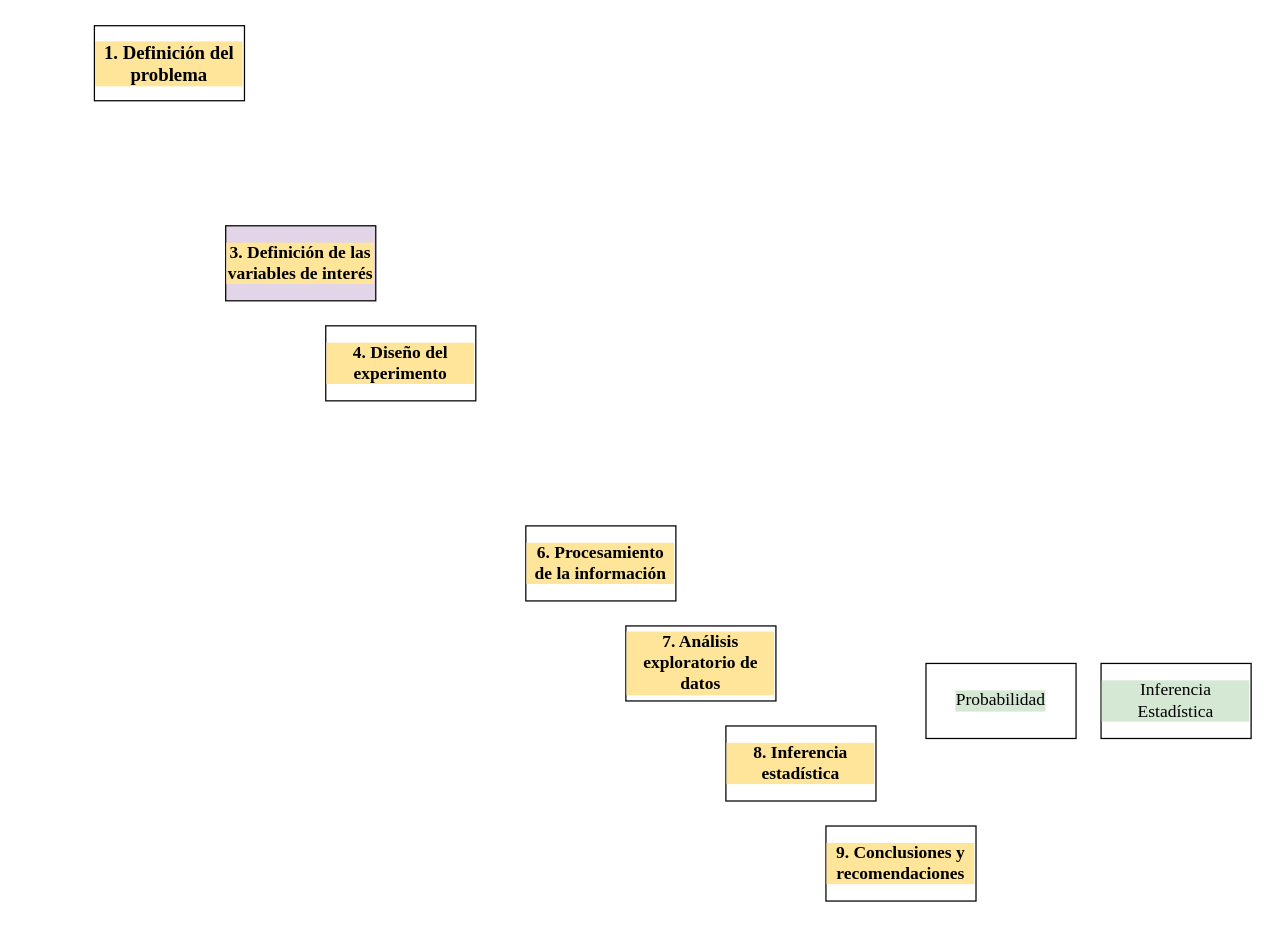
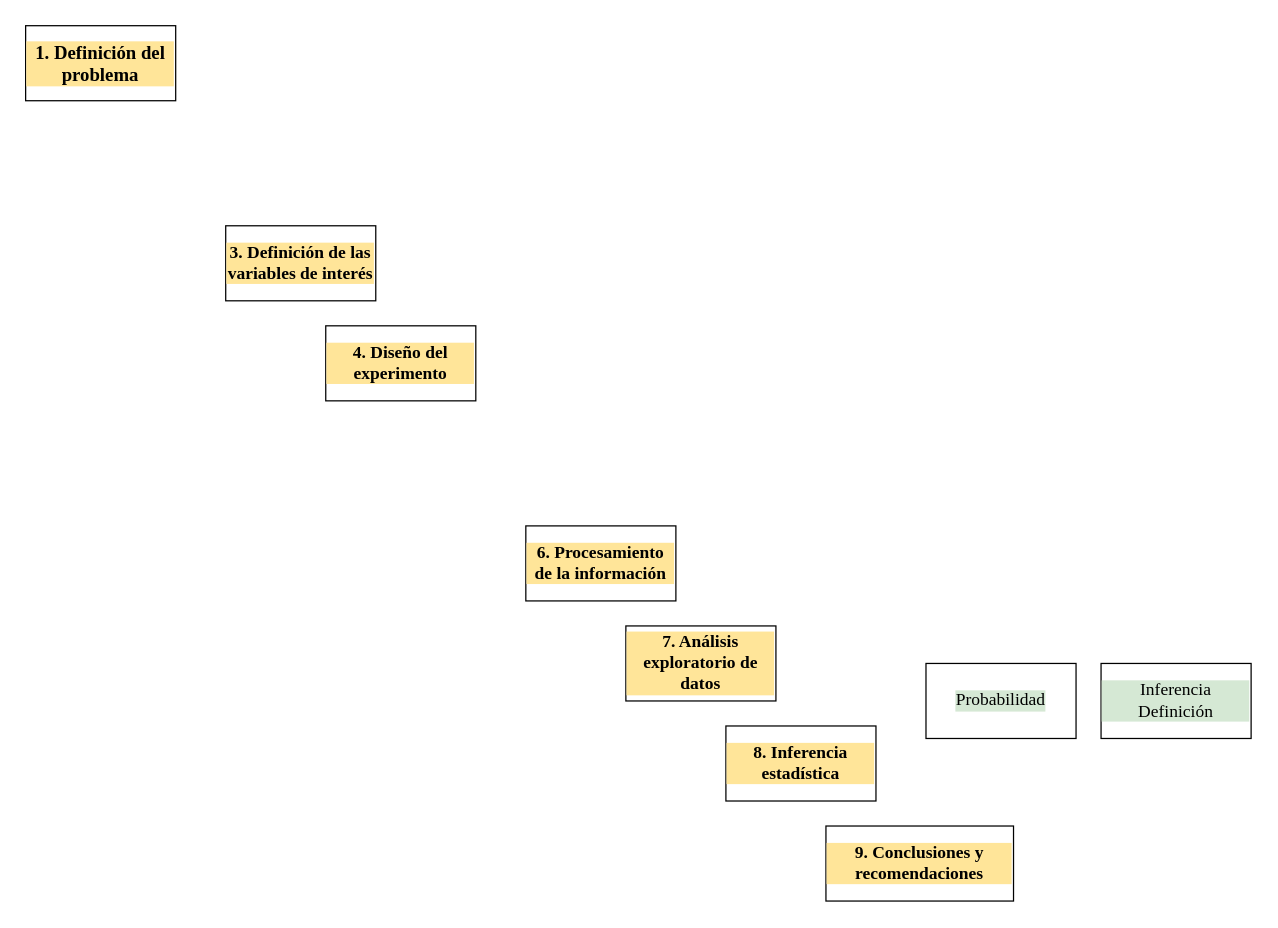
(169, 63) -> (101, 63)
(301, 263) -> (301, 263)
(1176, 701) -> (1176, 701)
(901, 863) -> (919, 863)
